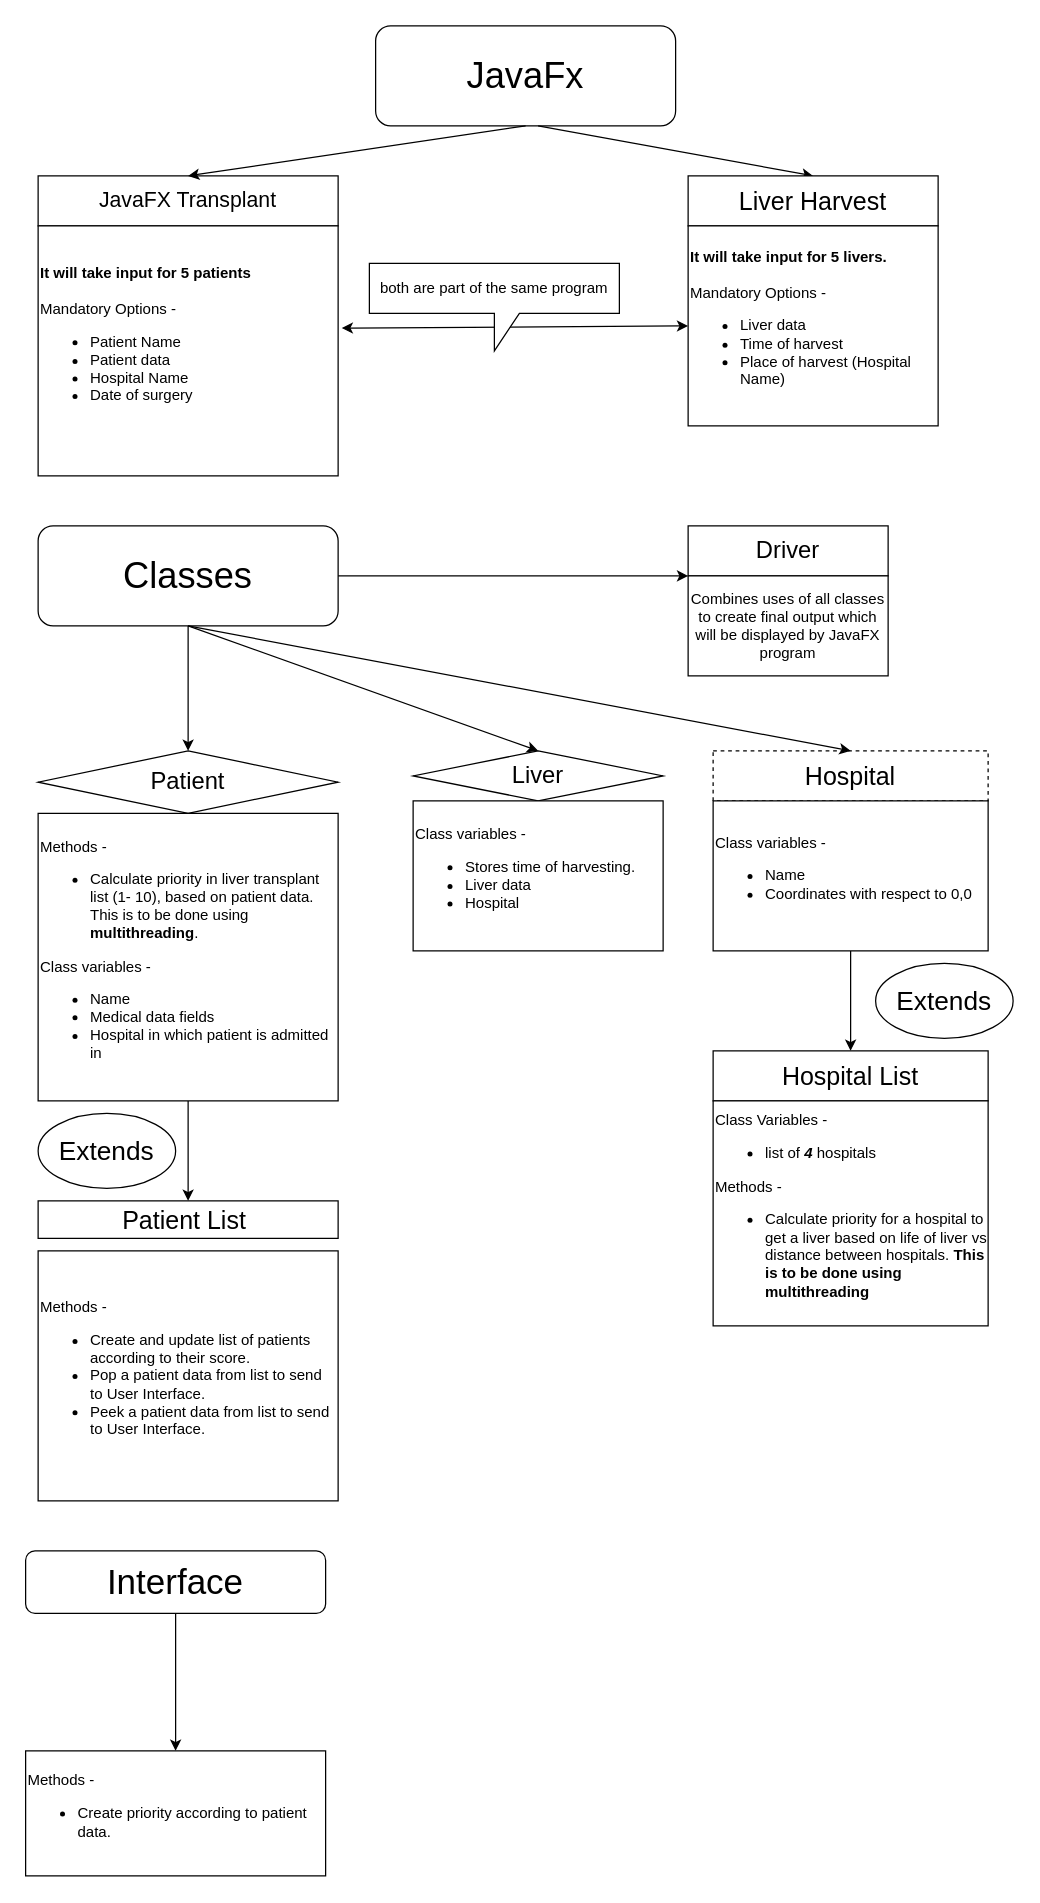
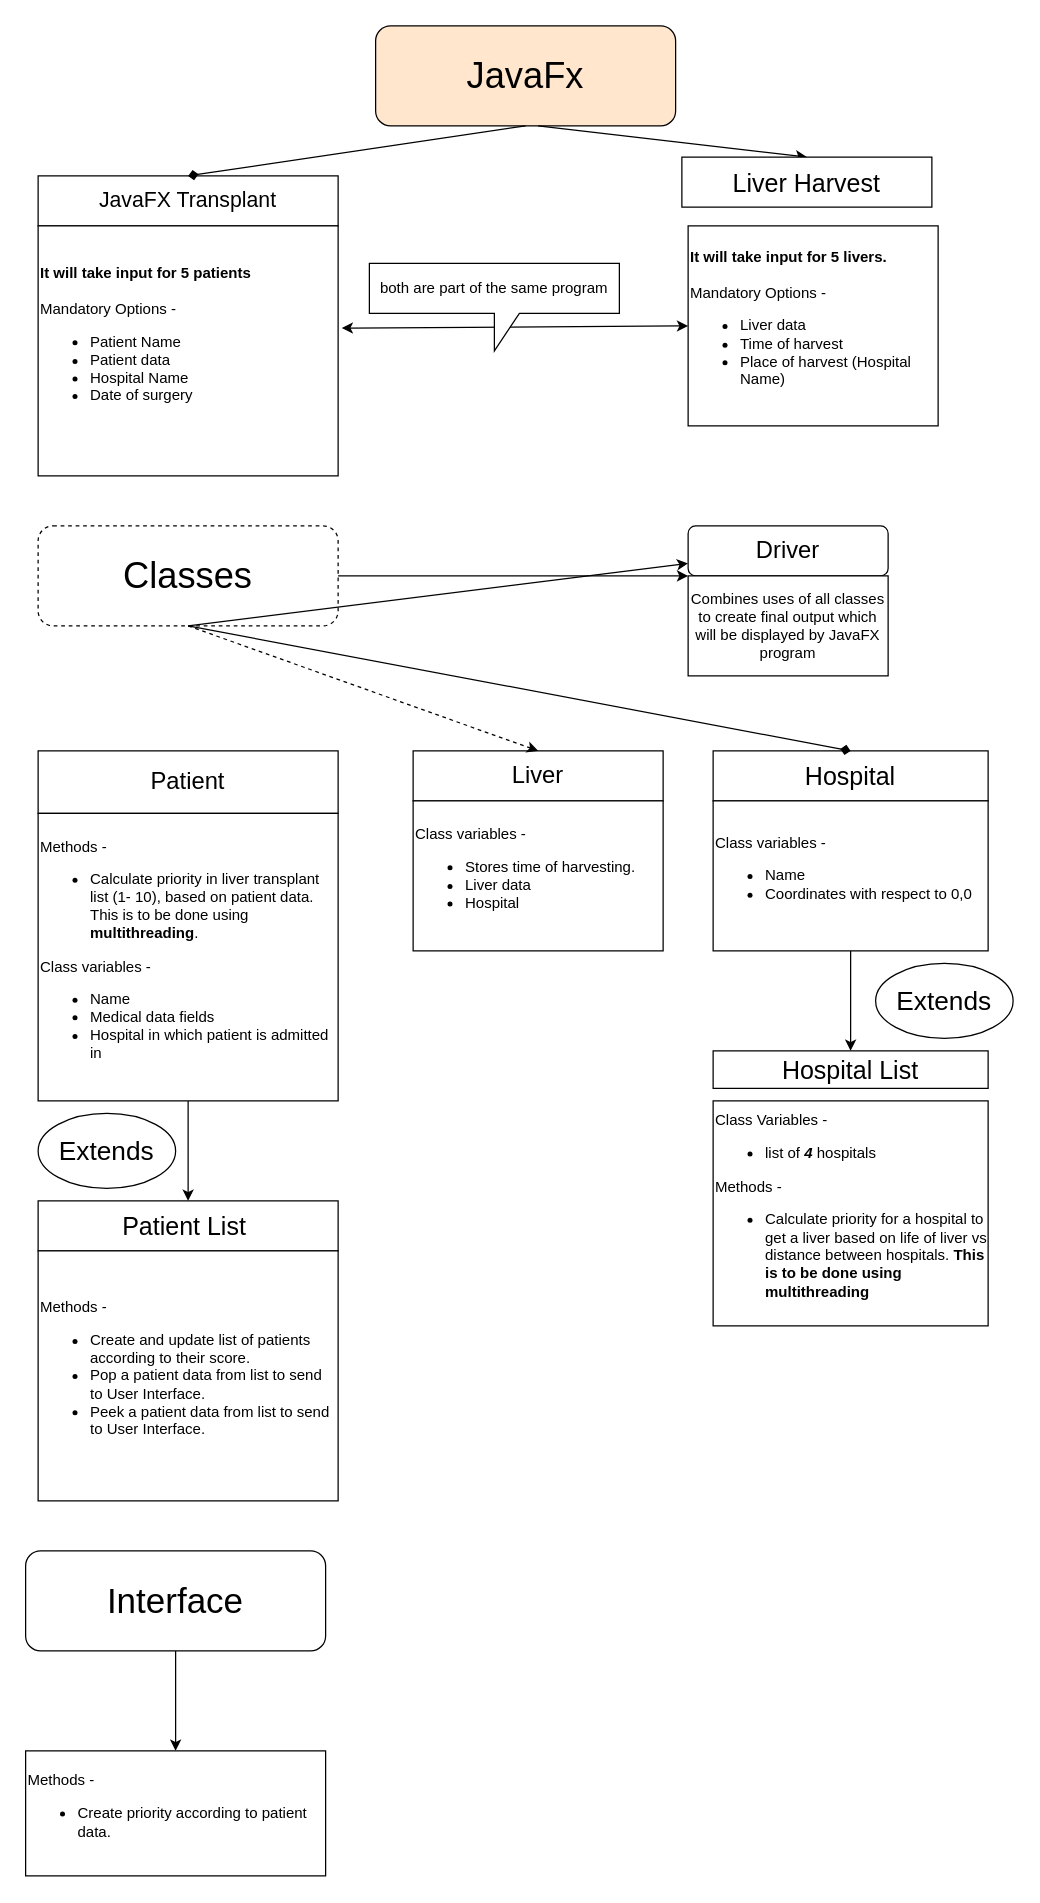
(526, 76) -> (526, 76)
(198, 174) -> (199, 174)
(813, 201) -> (807, 182)
(788, 551) -> (788, 551)
(188, 576) -> (188, 576)
(188, 685) -> (383, 601)
(362, 688) -> (362, 688)
(838, 748) -> (837, 748)
(538, 776) -> (538, 776)
(851, 776) -> (851, 776)
(188, 782) -> (188, 782)
(851, 1076) -> (851, 1069)
(188, 1219) -> (188, 1226)
(176, 1582) -> (176, 1601)
